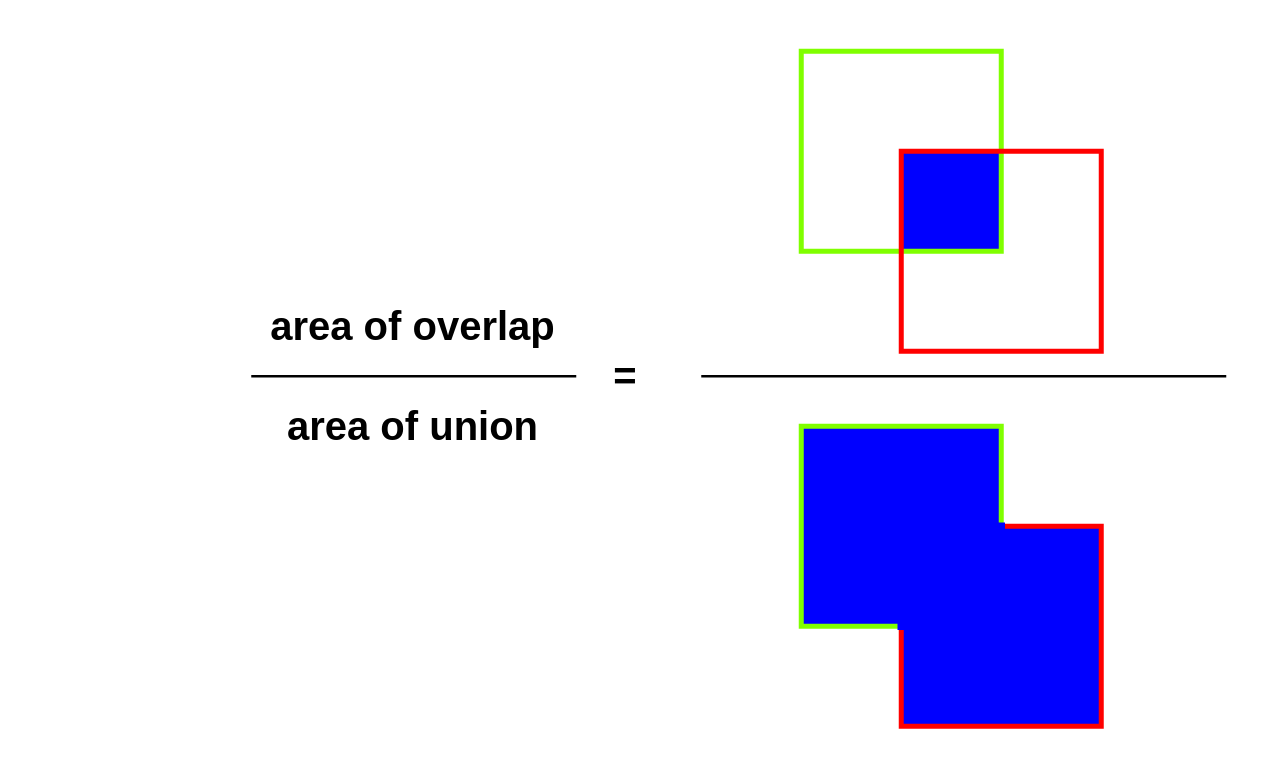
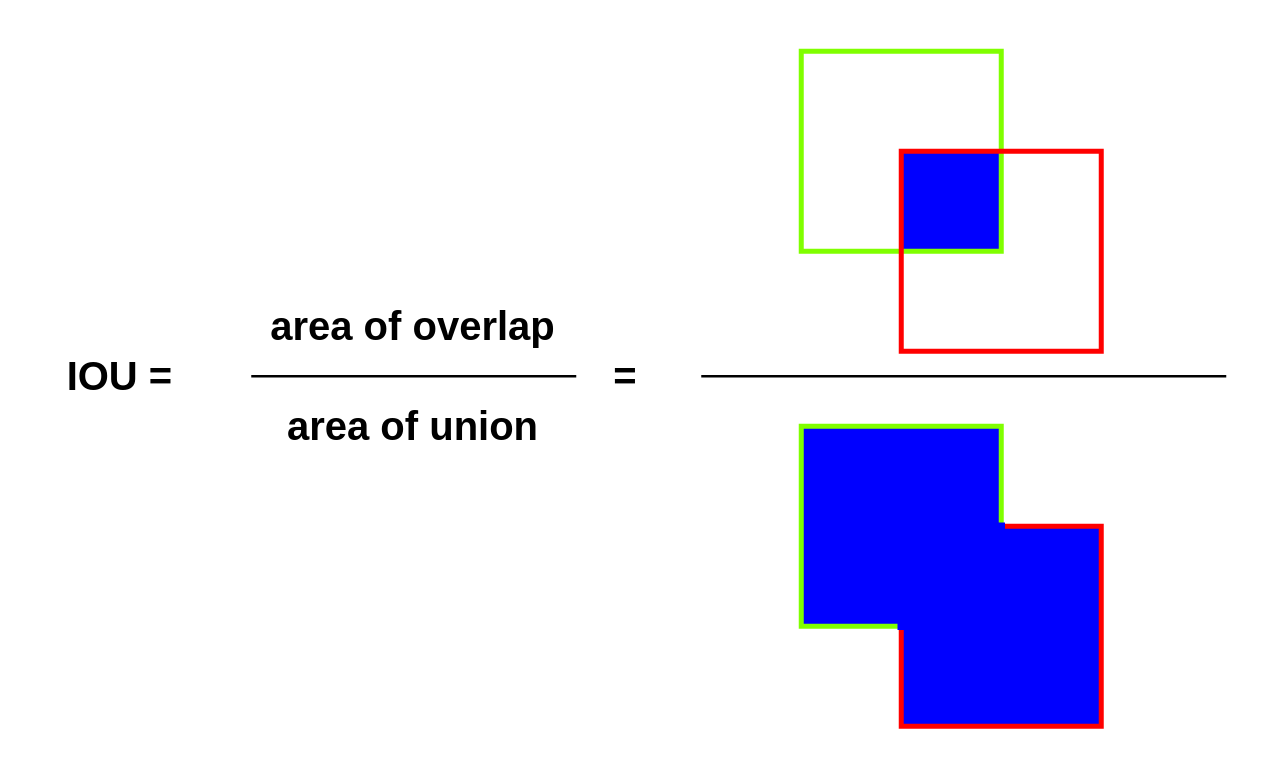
none -> (126, 376)
